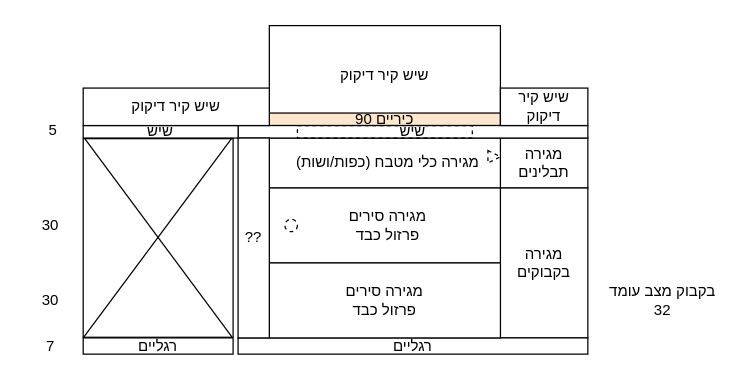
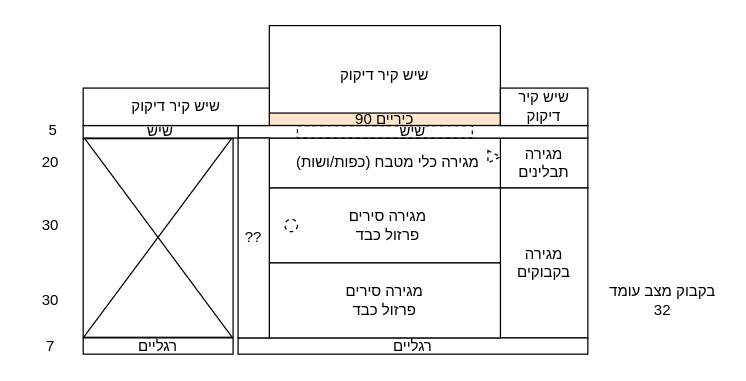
none -> (51, 163)
